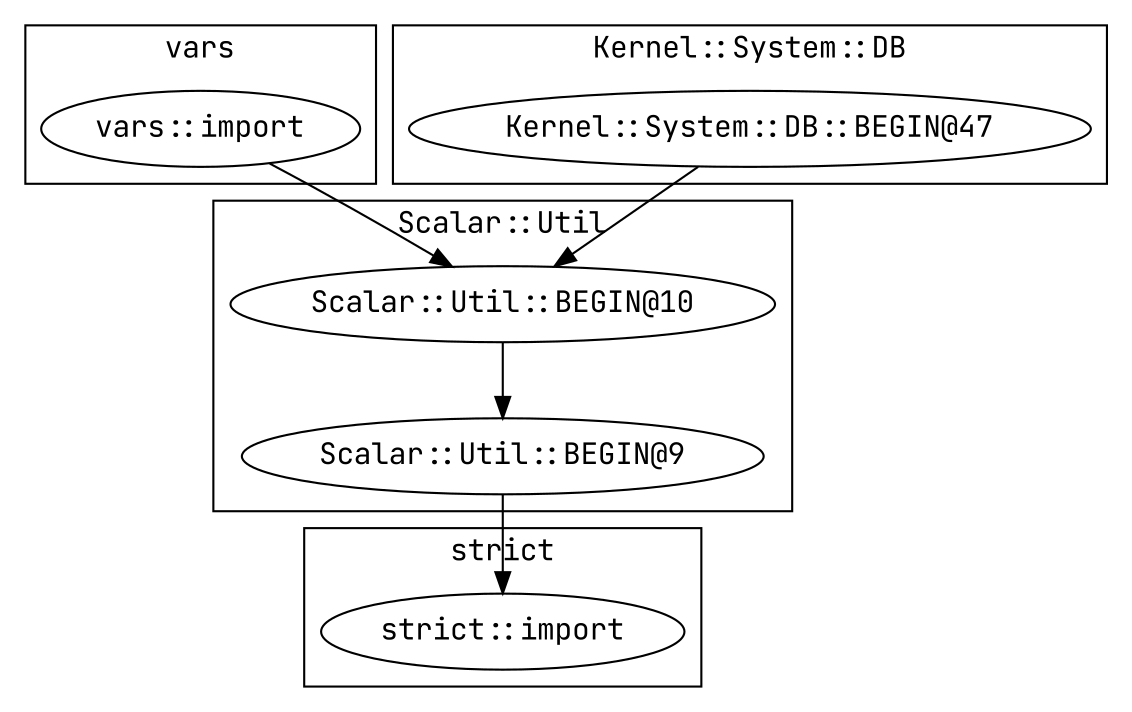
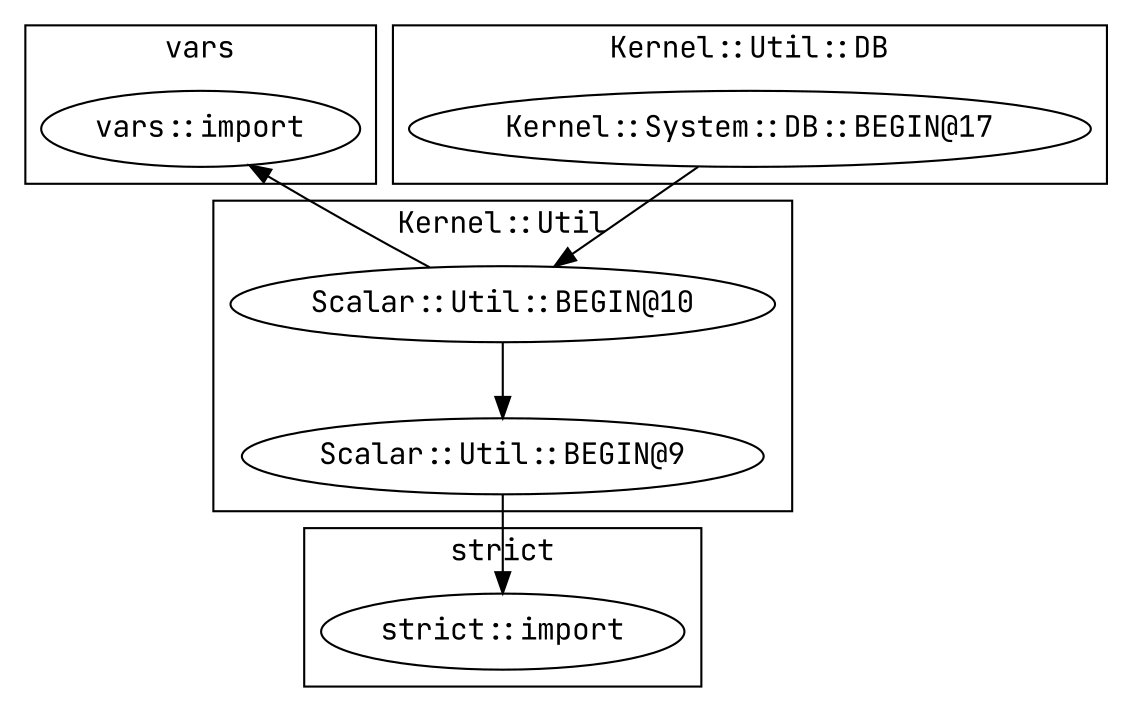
(750, 50) -> (750, 50)
(750, 129) -> (750, 129)
(364, 216) -> (348, 223)
(503, 225) -> (503, 225)
